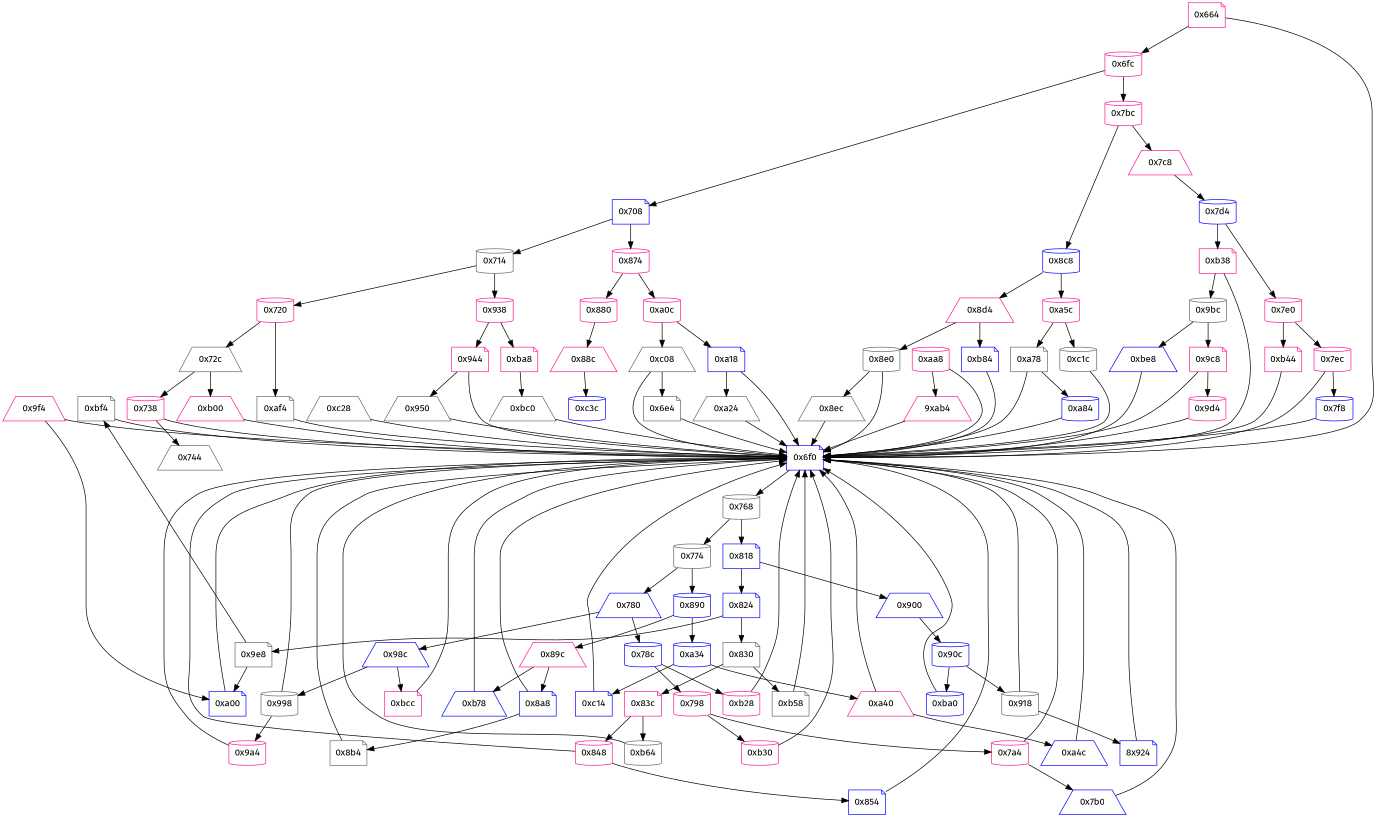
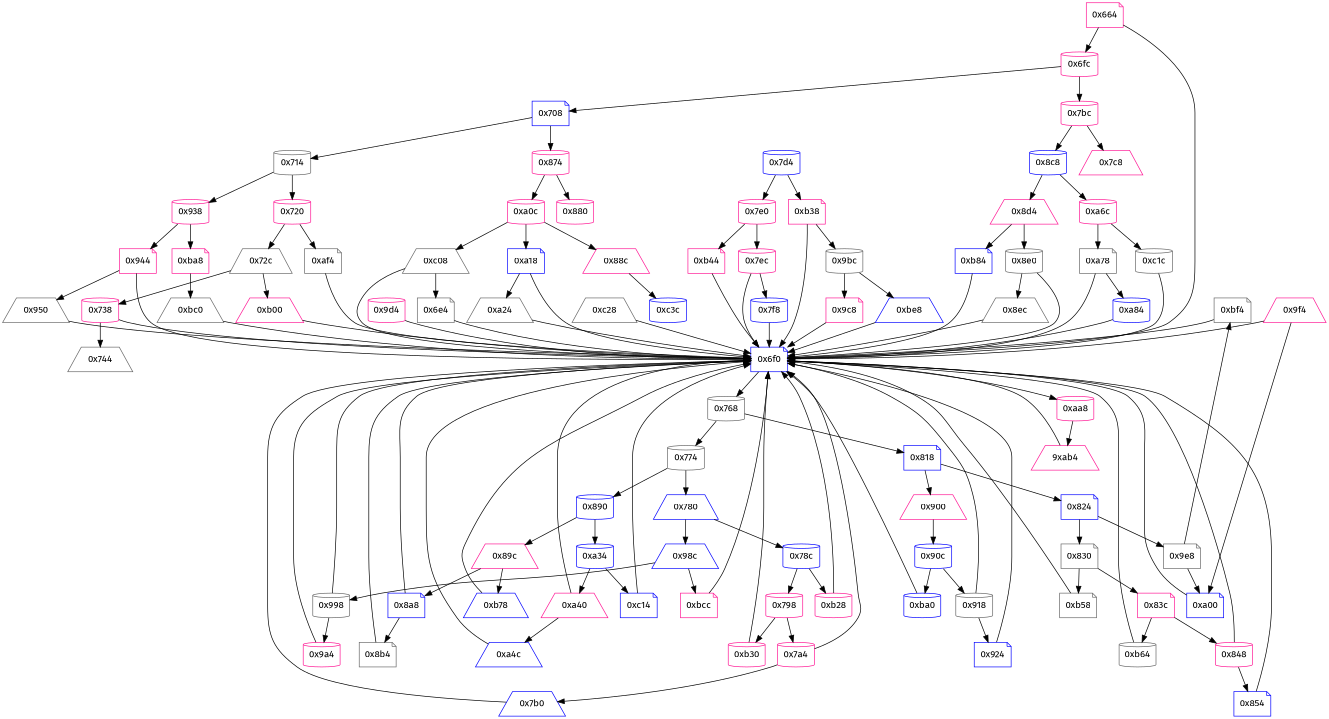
(1187, 185) -> none
(1061, 310) -> (1098, 212)
(592, 332) -> (567, 234)
(1208, 381) -> none
(960, 432) -> (920, 372)
(910, 605) -> (933, 507)
(1138, 753) -> (993, 655)
